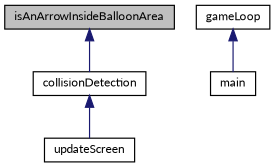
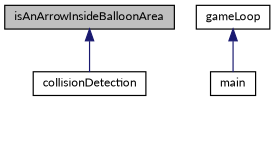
(90, 150) -> none
